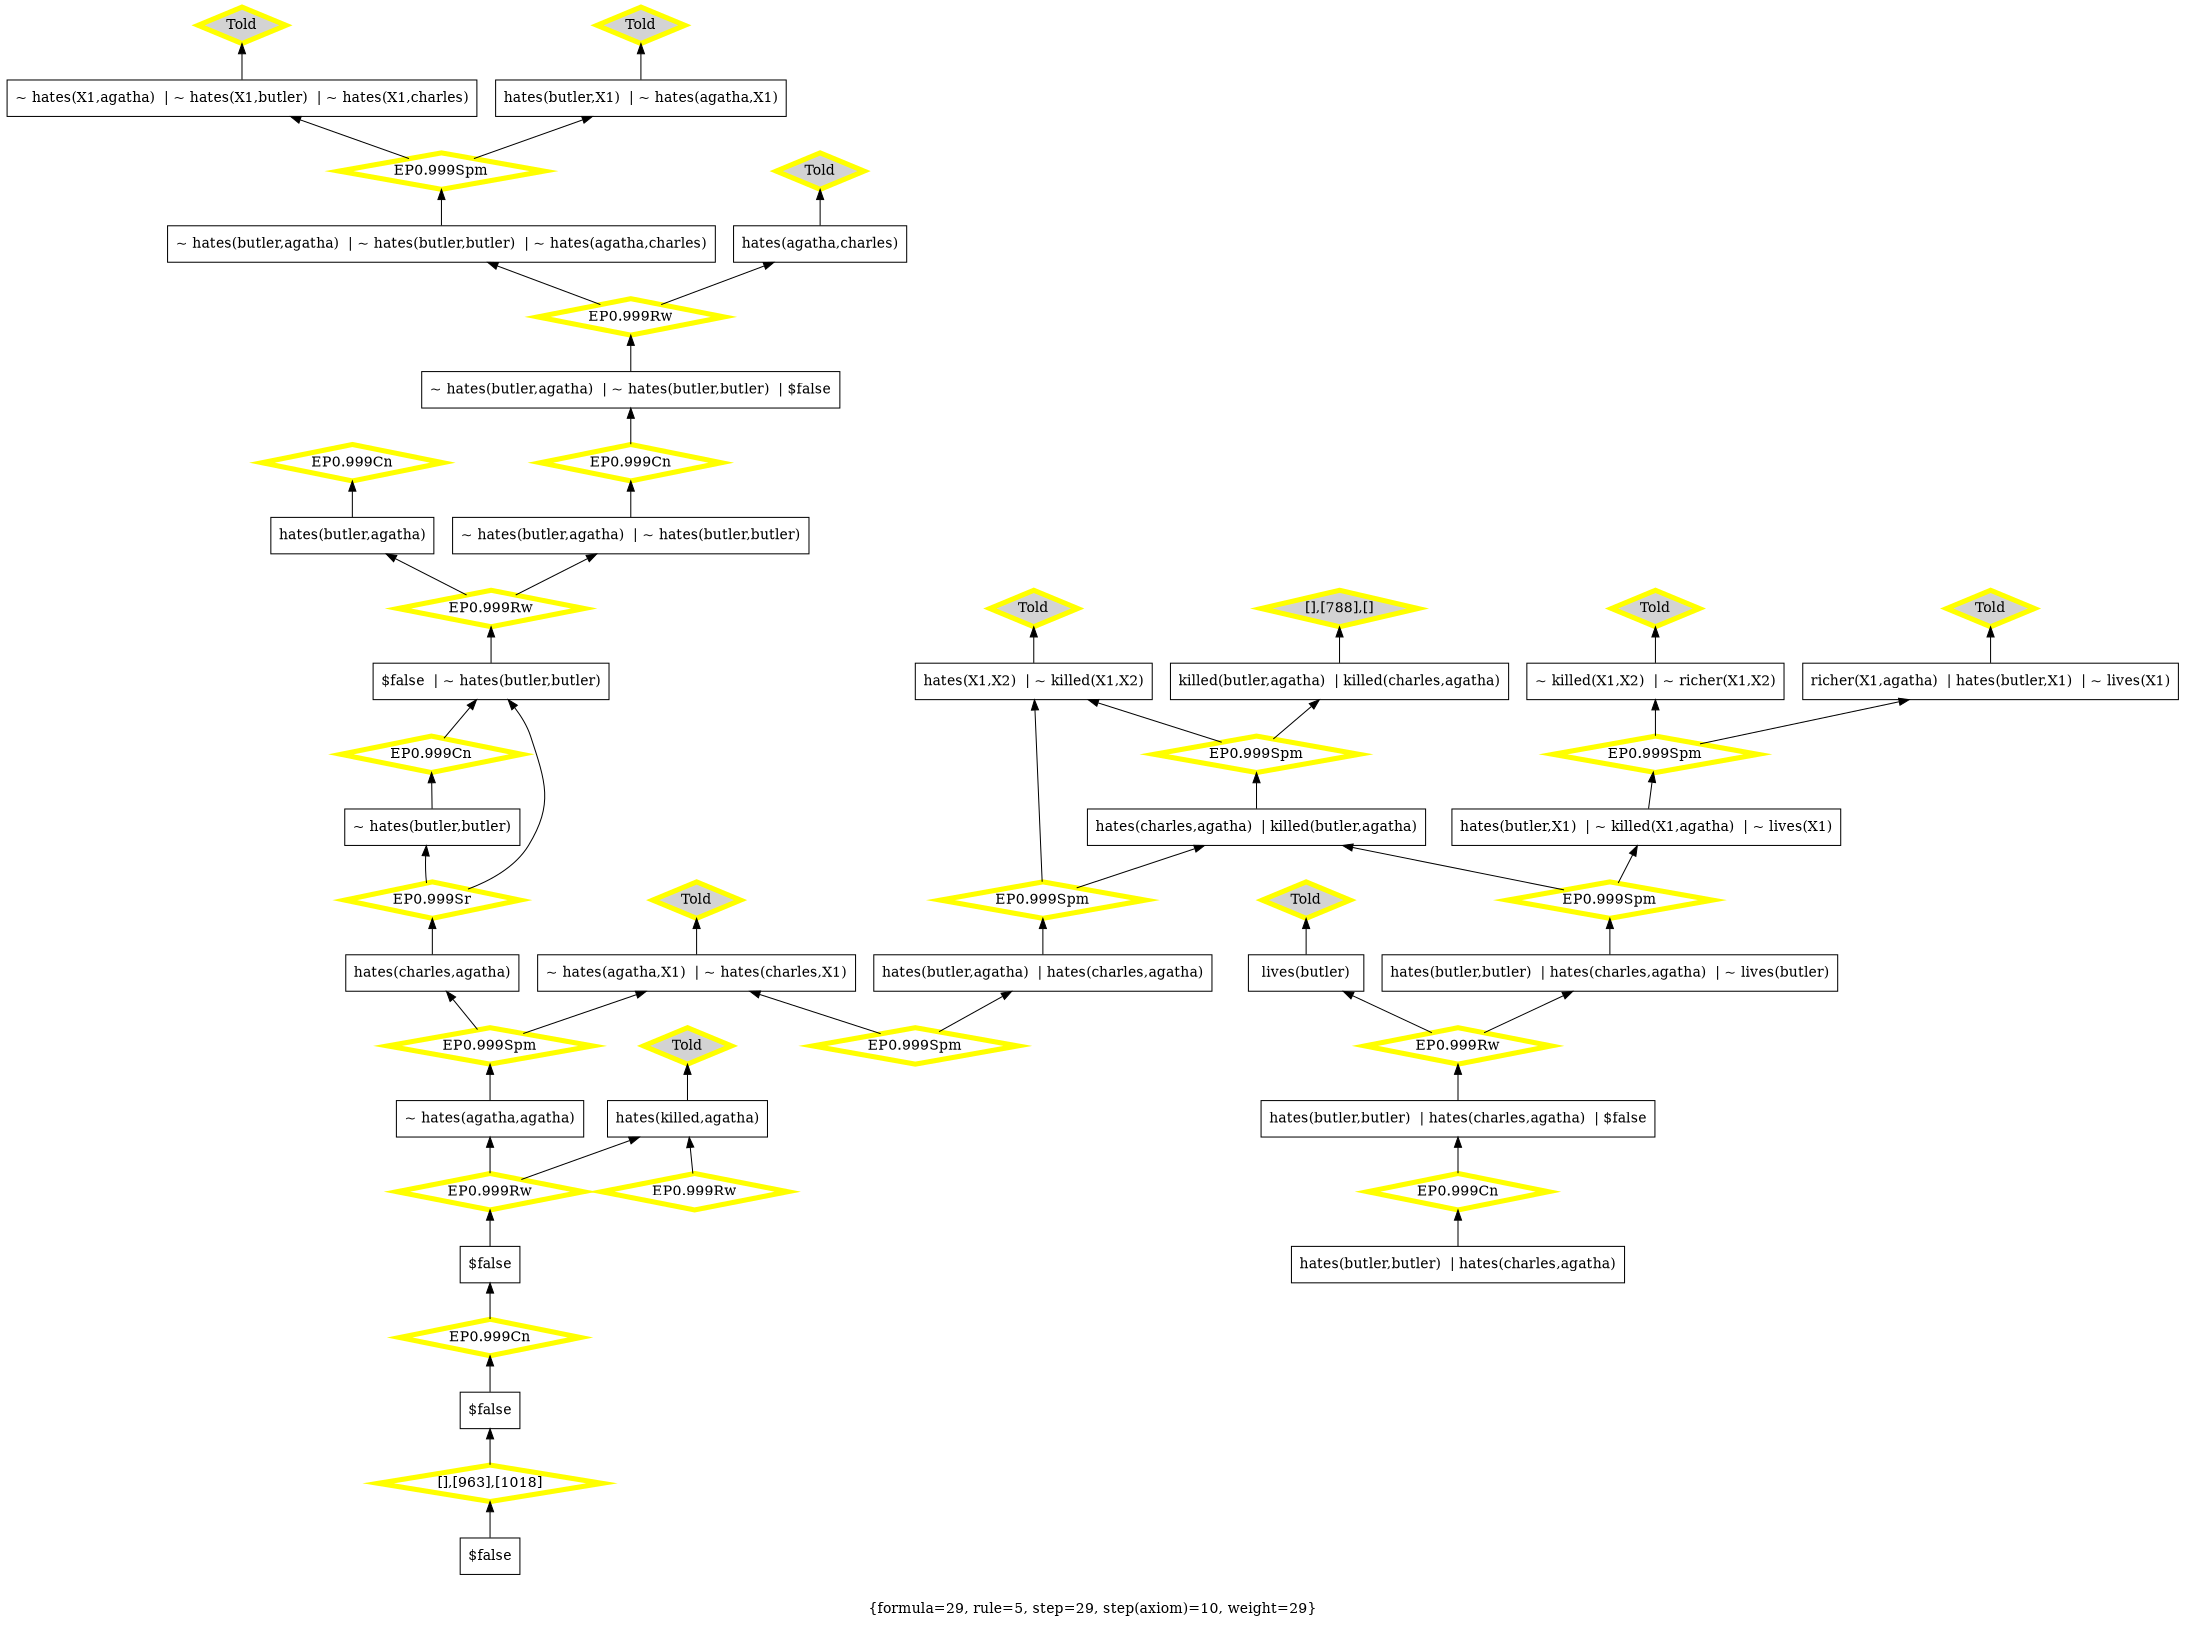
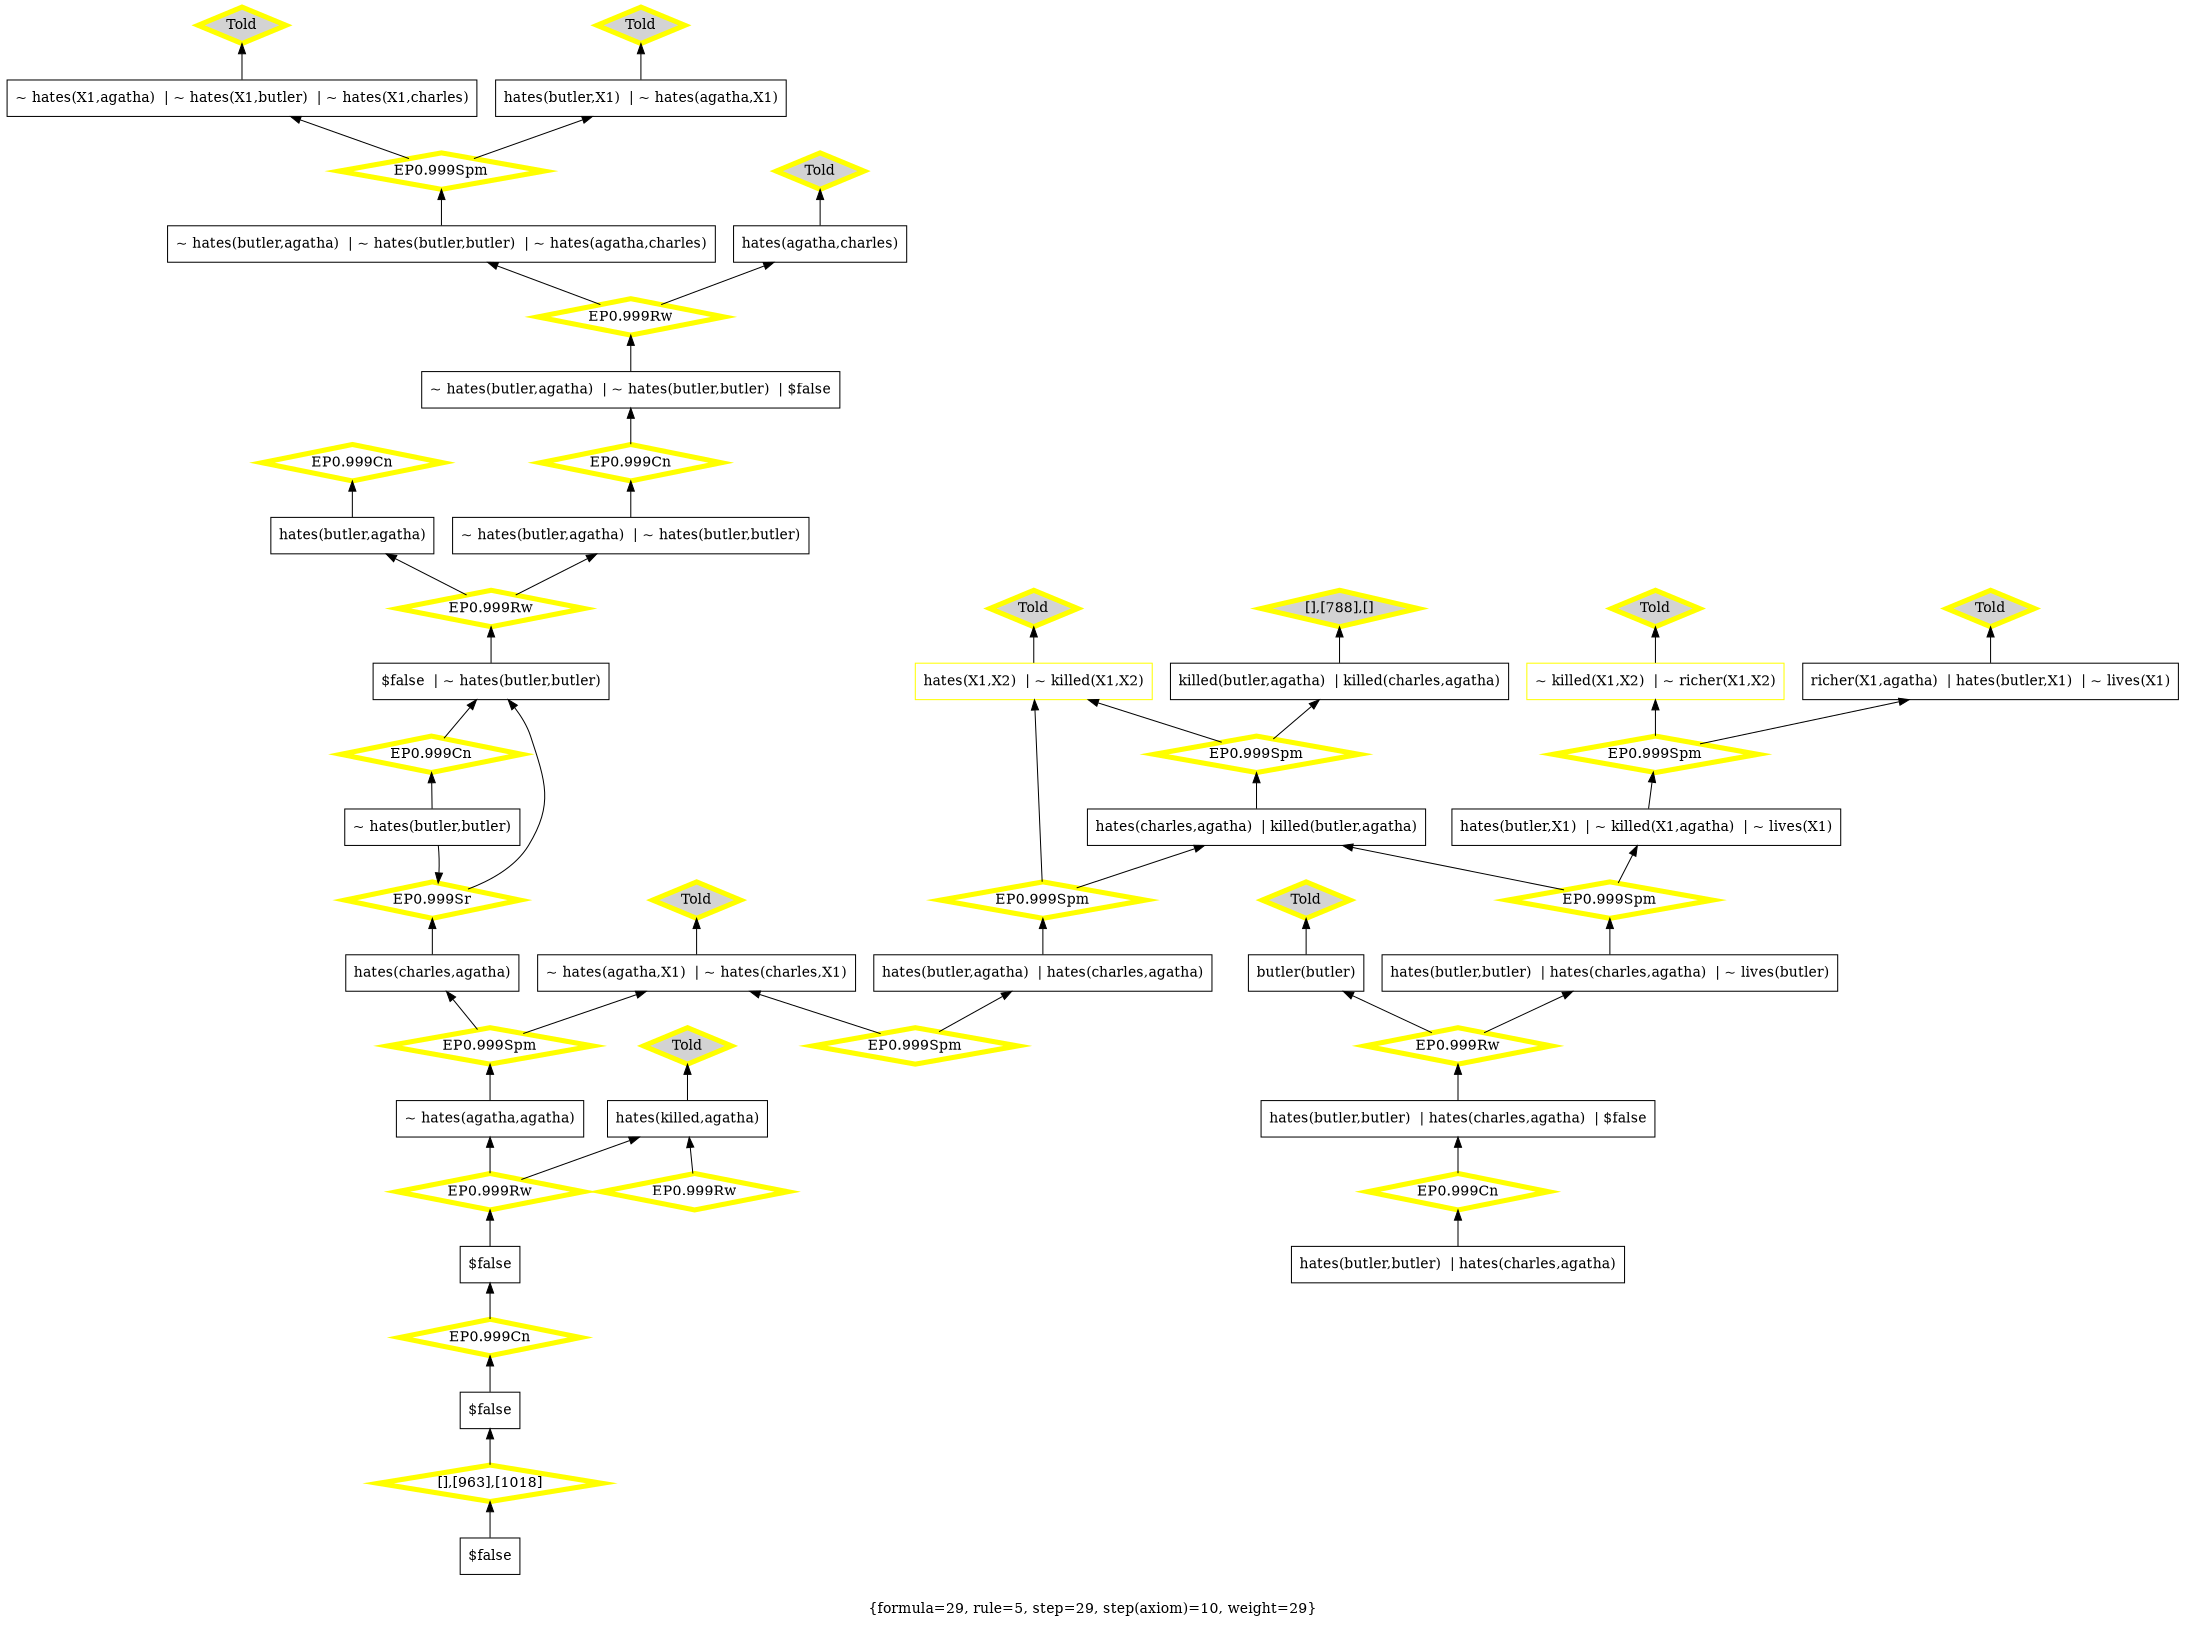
(1034, 681) -> (1034, 681)
(1655, 681) -> (1655, 681)
(426, 870) -> (439, 859)
(1306, 973) -> (1306, 973)
